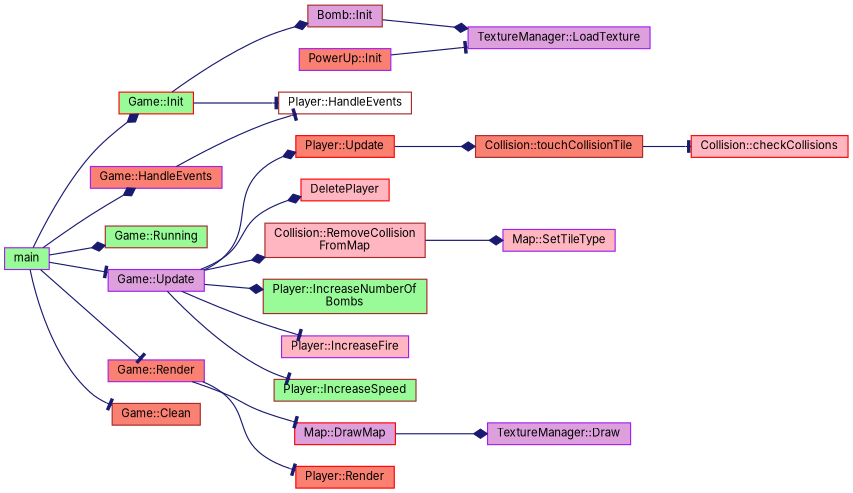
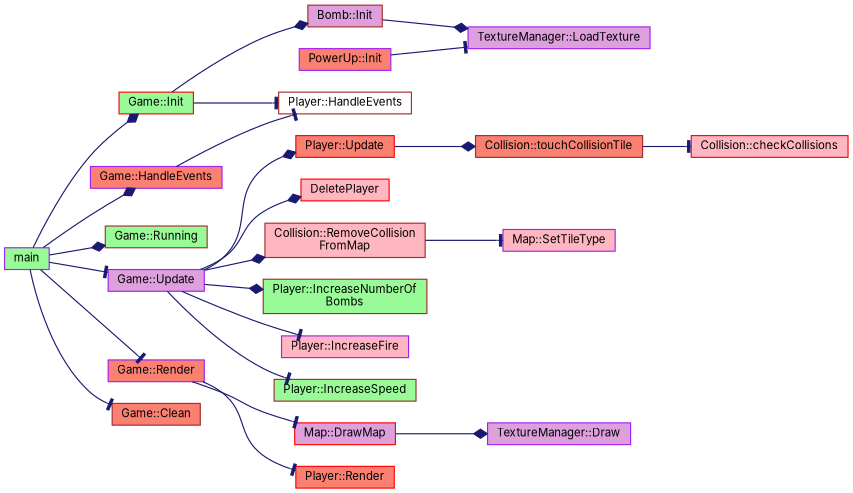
(457, 240) -> (461, 240)
